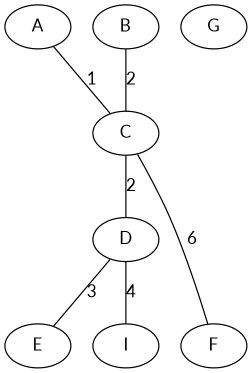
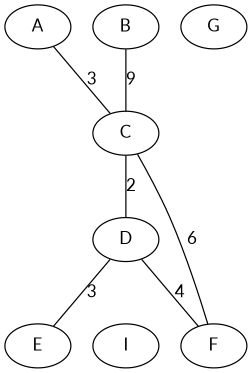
(92, 80) -> (92, 80)
(131, 80) -> (131, 80)
(126, 293) -> (170, 293)
